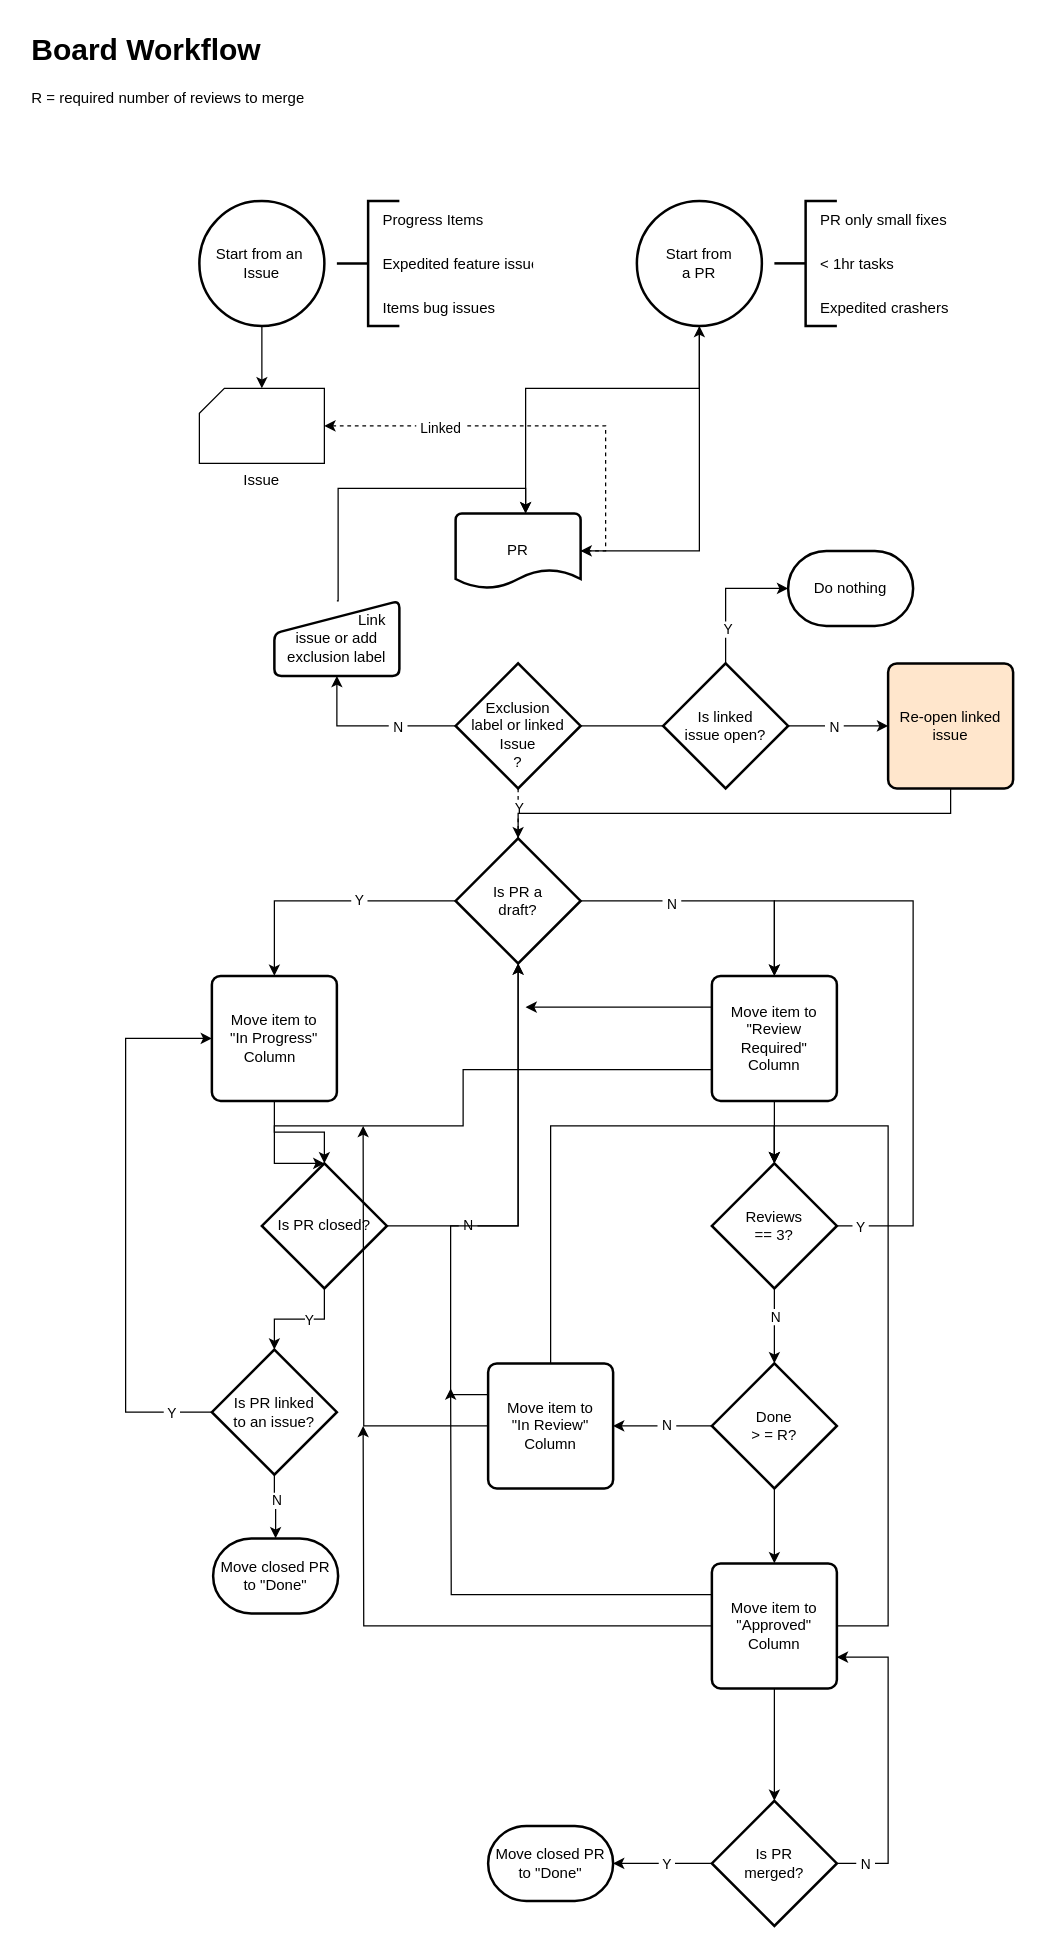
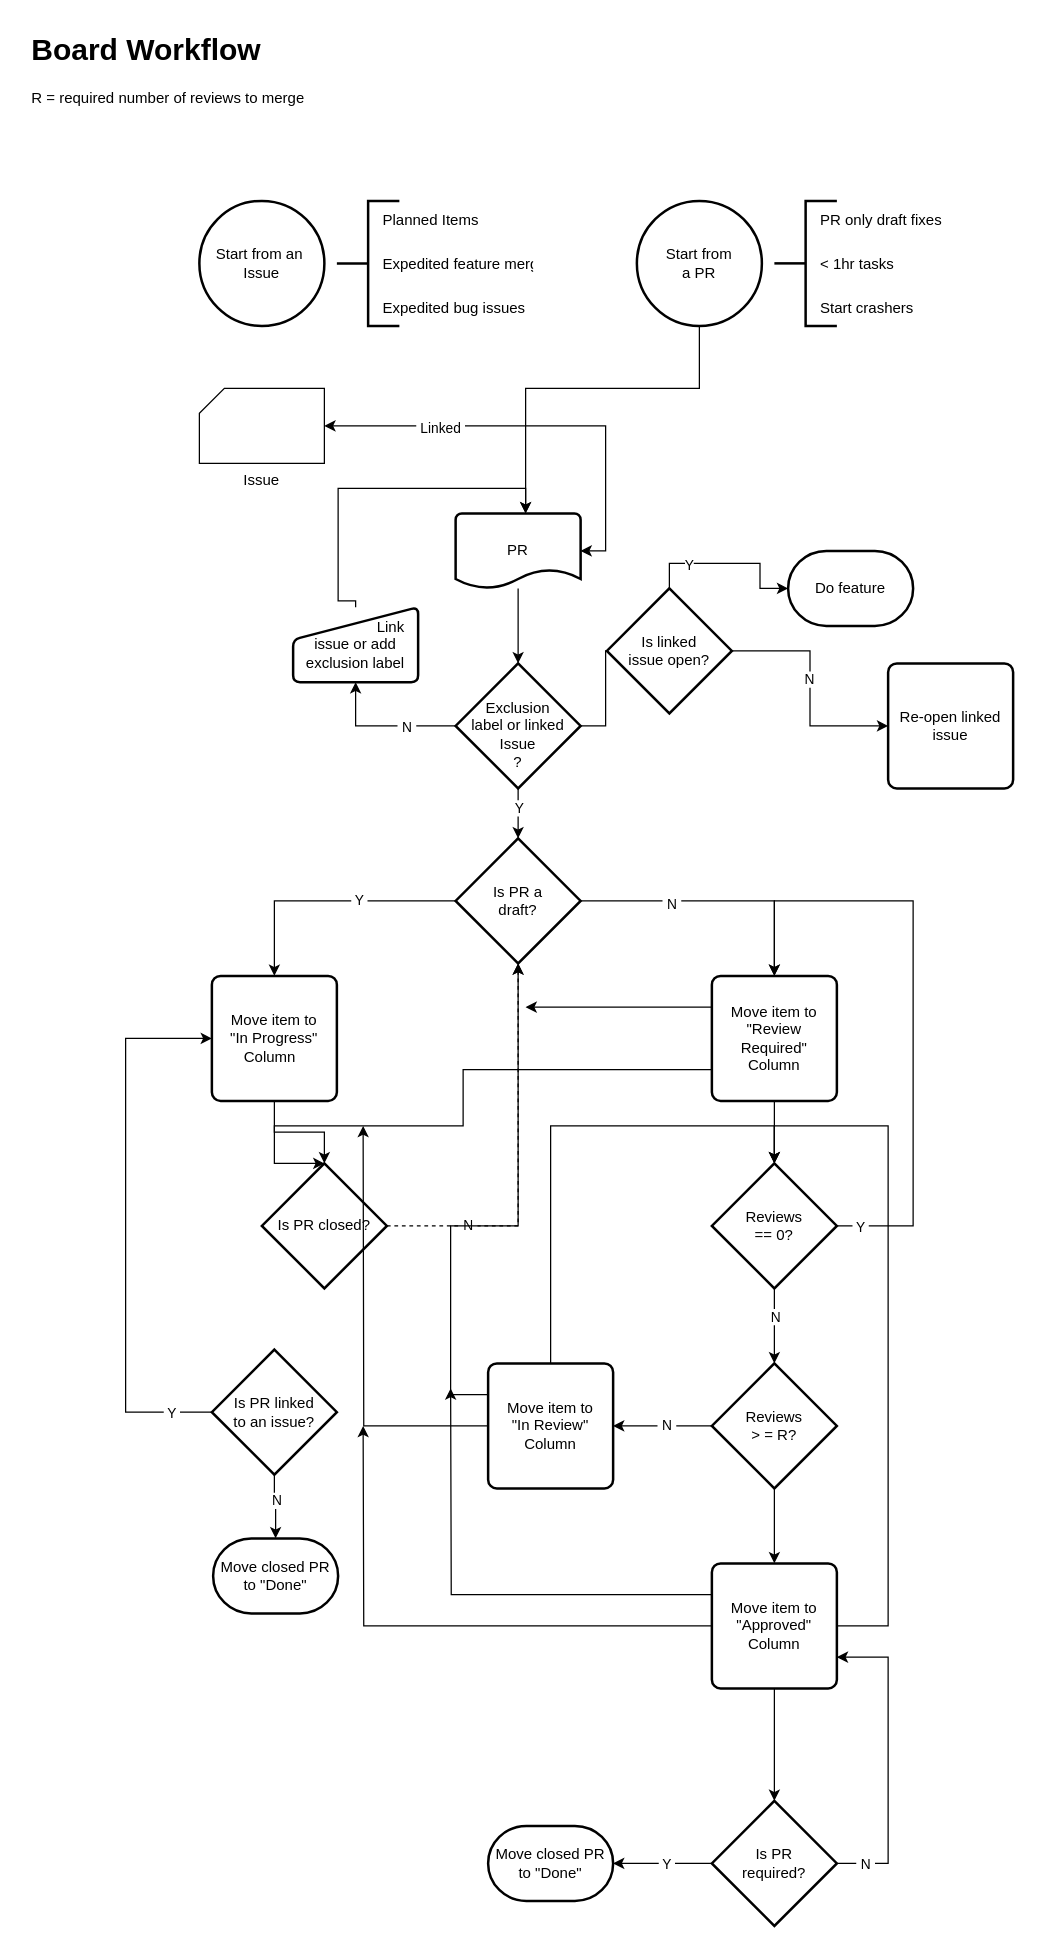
(439, 220) -> (433, 220)
(886, 220) -> (890, 220)
(476, 264) -> (477, 264)
(444, 308) -> (459, 308)
(892, 308) -> (877, 308)
(262, 353) -> none
(596, 426) -> (596, 426)
(699, 517) -> (518, 621)
(851, 588) -> (851, 588)
(337, 638) -> (356, 644)
(726, 726) -> (669, 651)
(951, 726) -> (951, 726)
(518, 793) -> (518, 793)
(748, 813) -> none
(418, 1226) -> (418, 1226)
(774, 1226) -> (774, 1226)
(303, 1319) -> none
(774, 1426) -> (774, 1426)
(774, 1863) -> (774, 1863)
